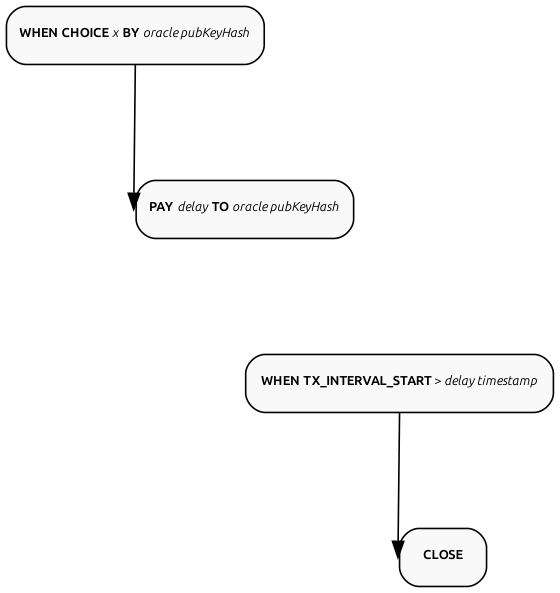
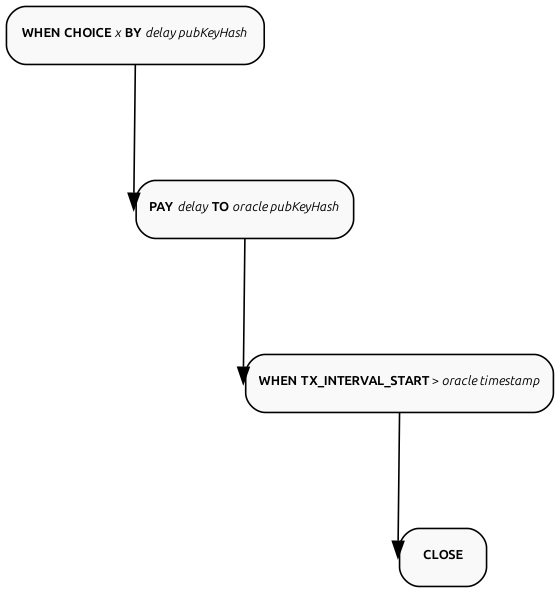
(197, 33) -> (197, 33)
none -> (244, 303)
(491, 381) -> (491, 381)
